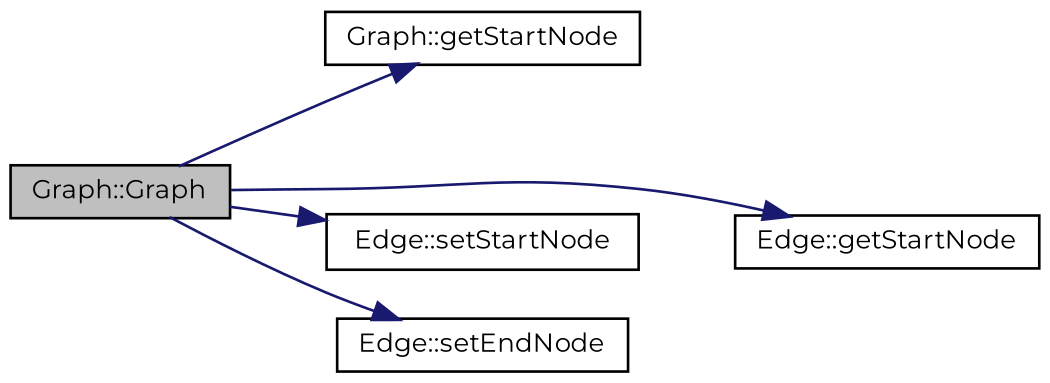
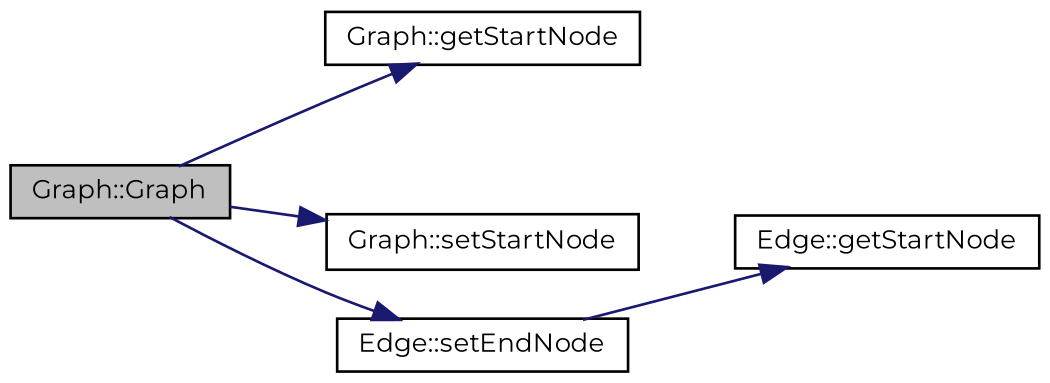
(498, 183) -> (672, 297)
(483, 242) -> (483, 242)
